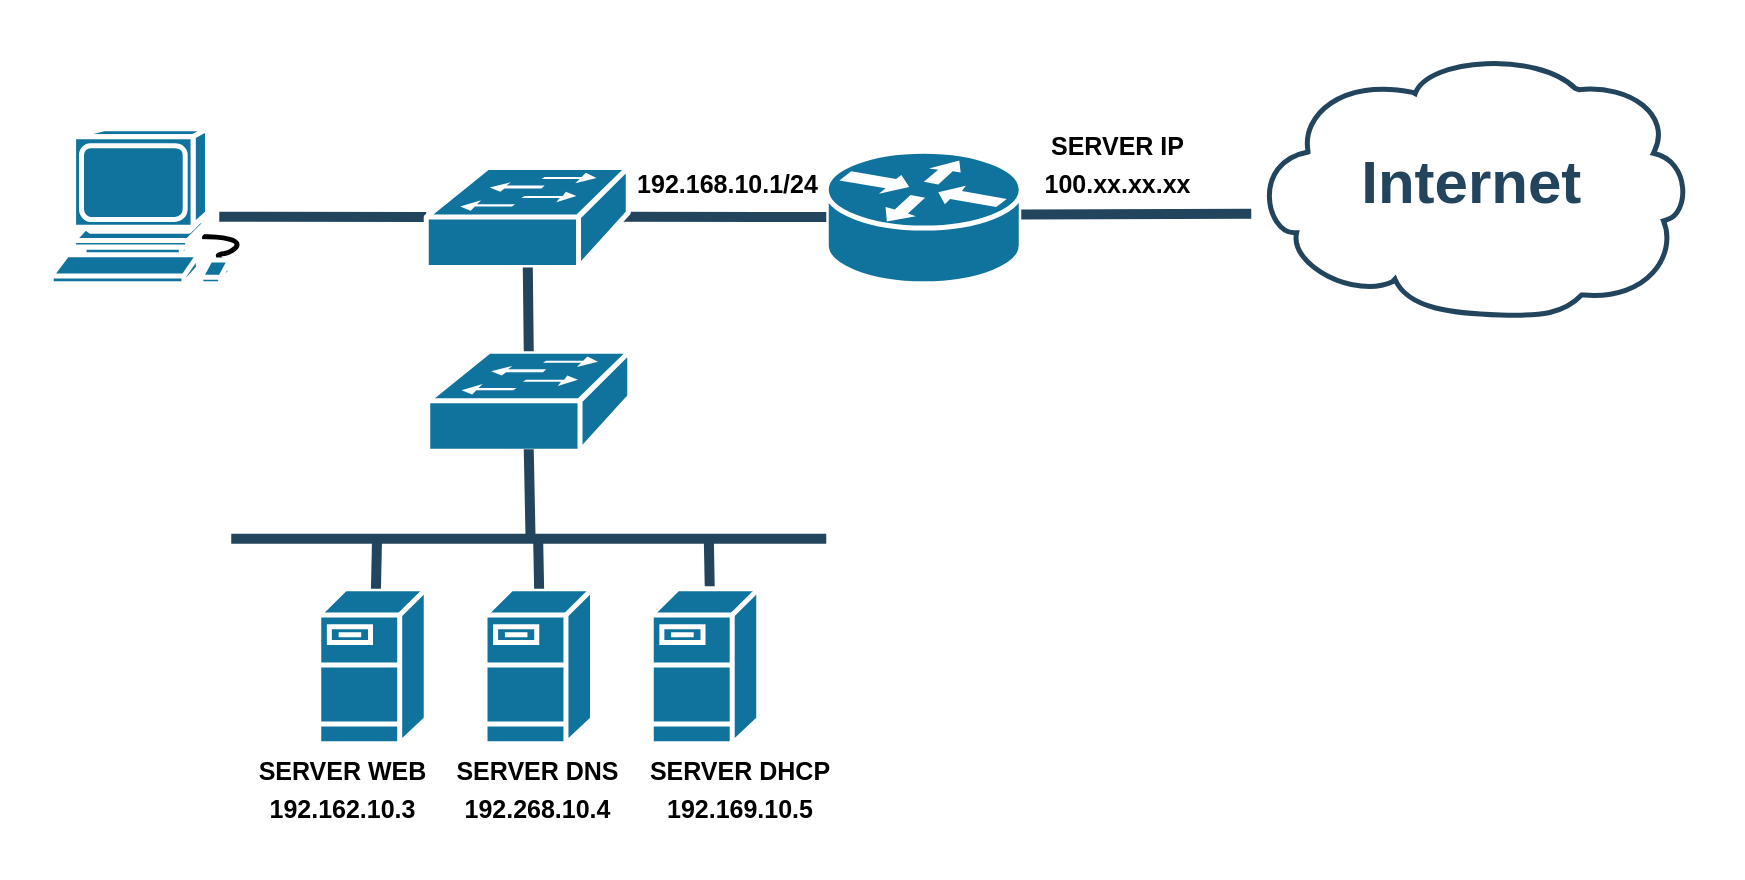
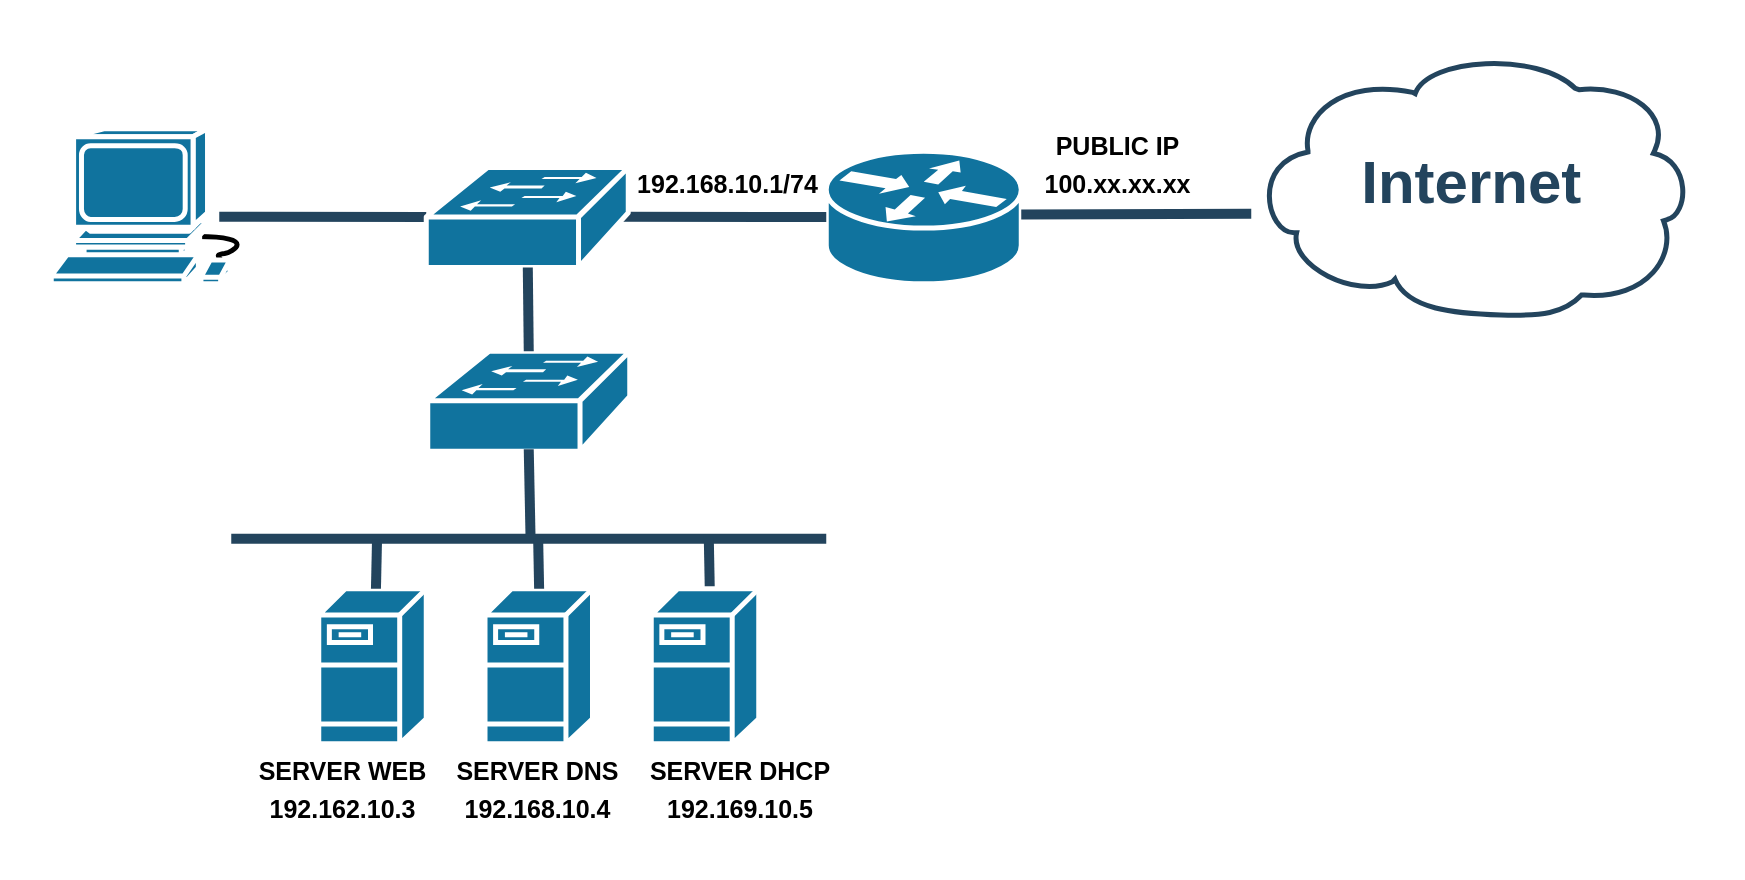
(1119, 164) -> (1119, 164)
(729, 184) -> (729, 184)
(539, 789) -> (539, 789)
